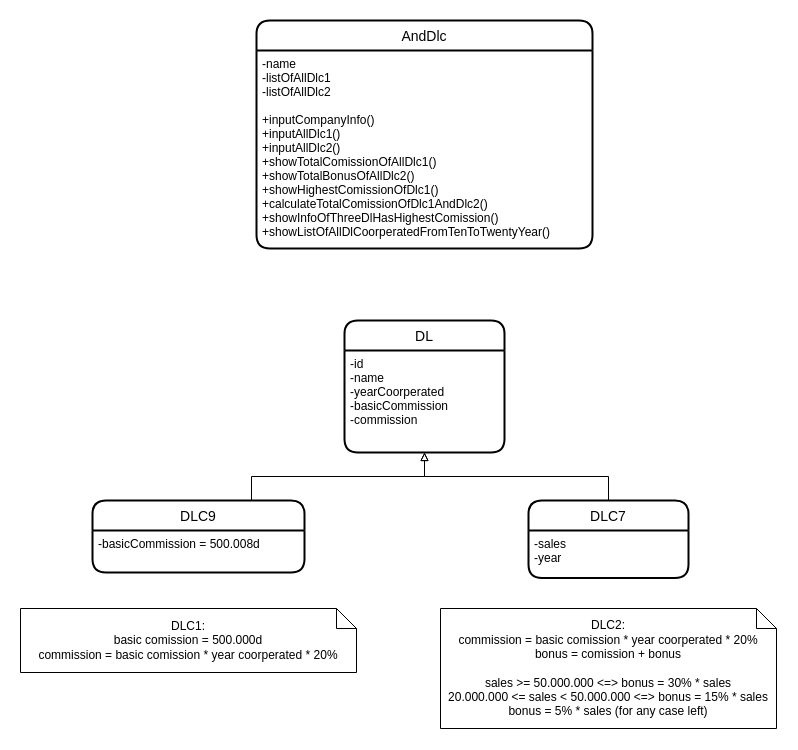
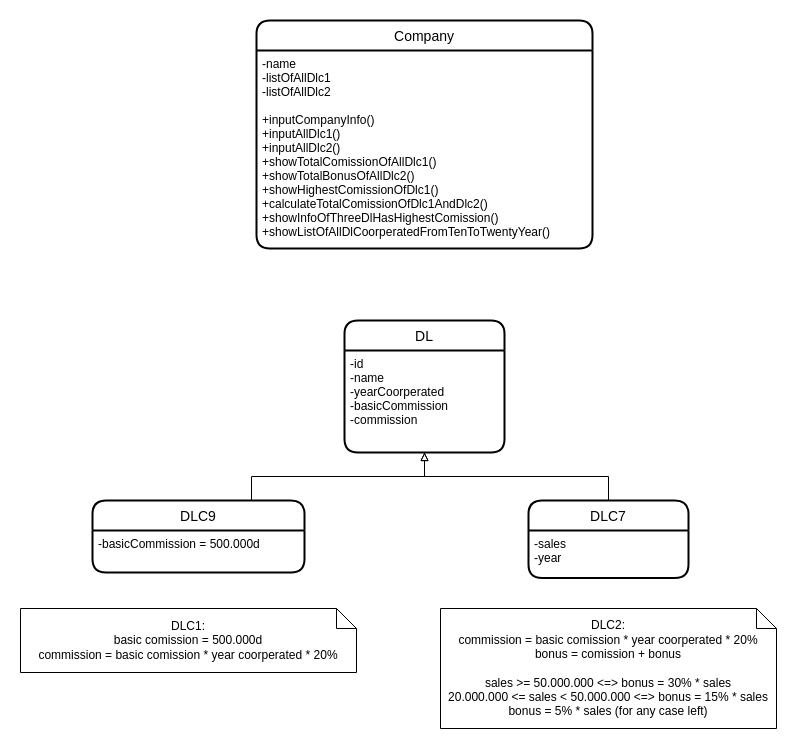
(424, 36) -> (424, 36)
(179, 544) -> (179, 544)
